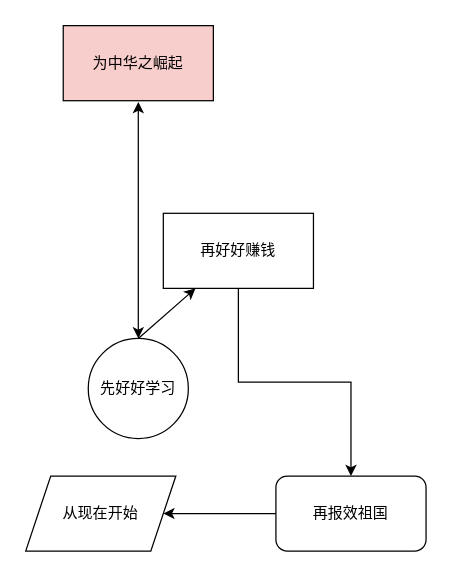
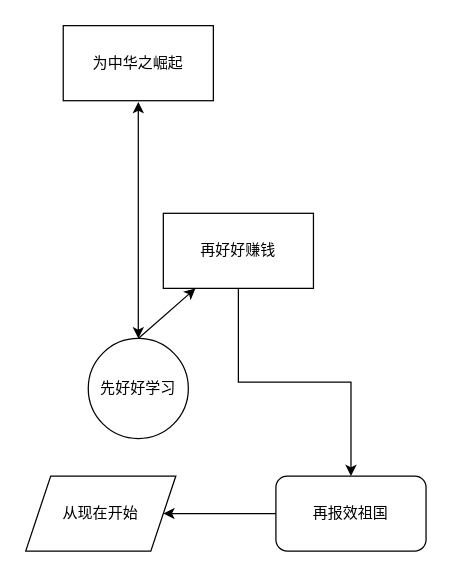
(138, 63) -> (138, 63)
